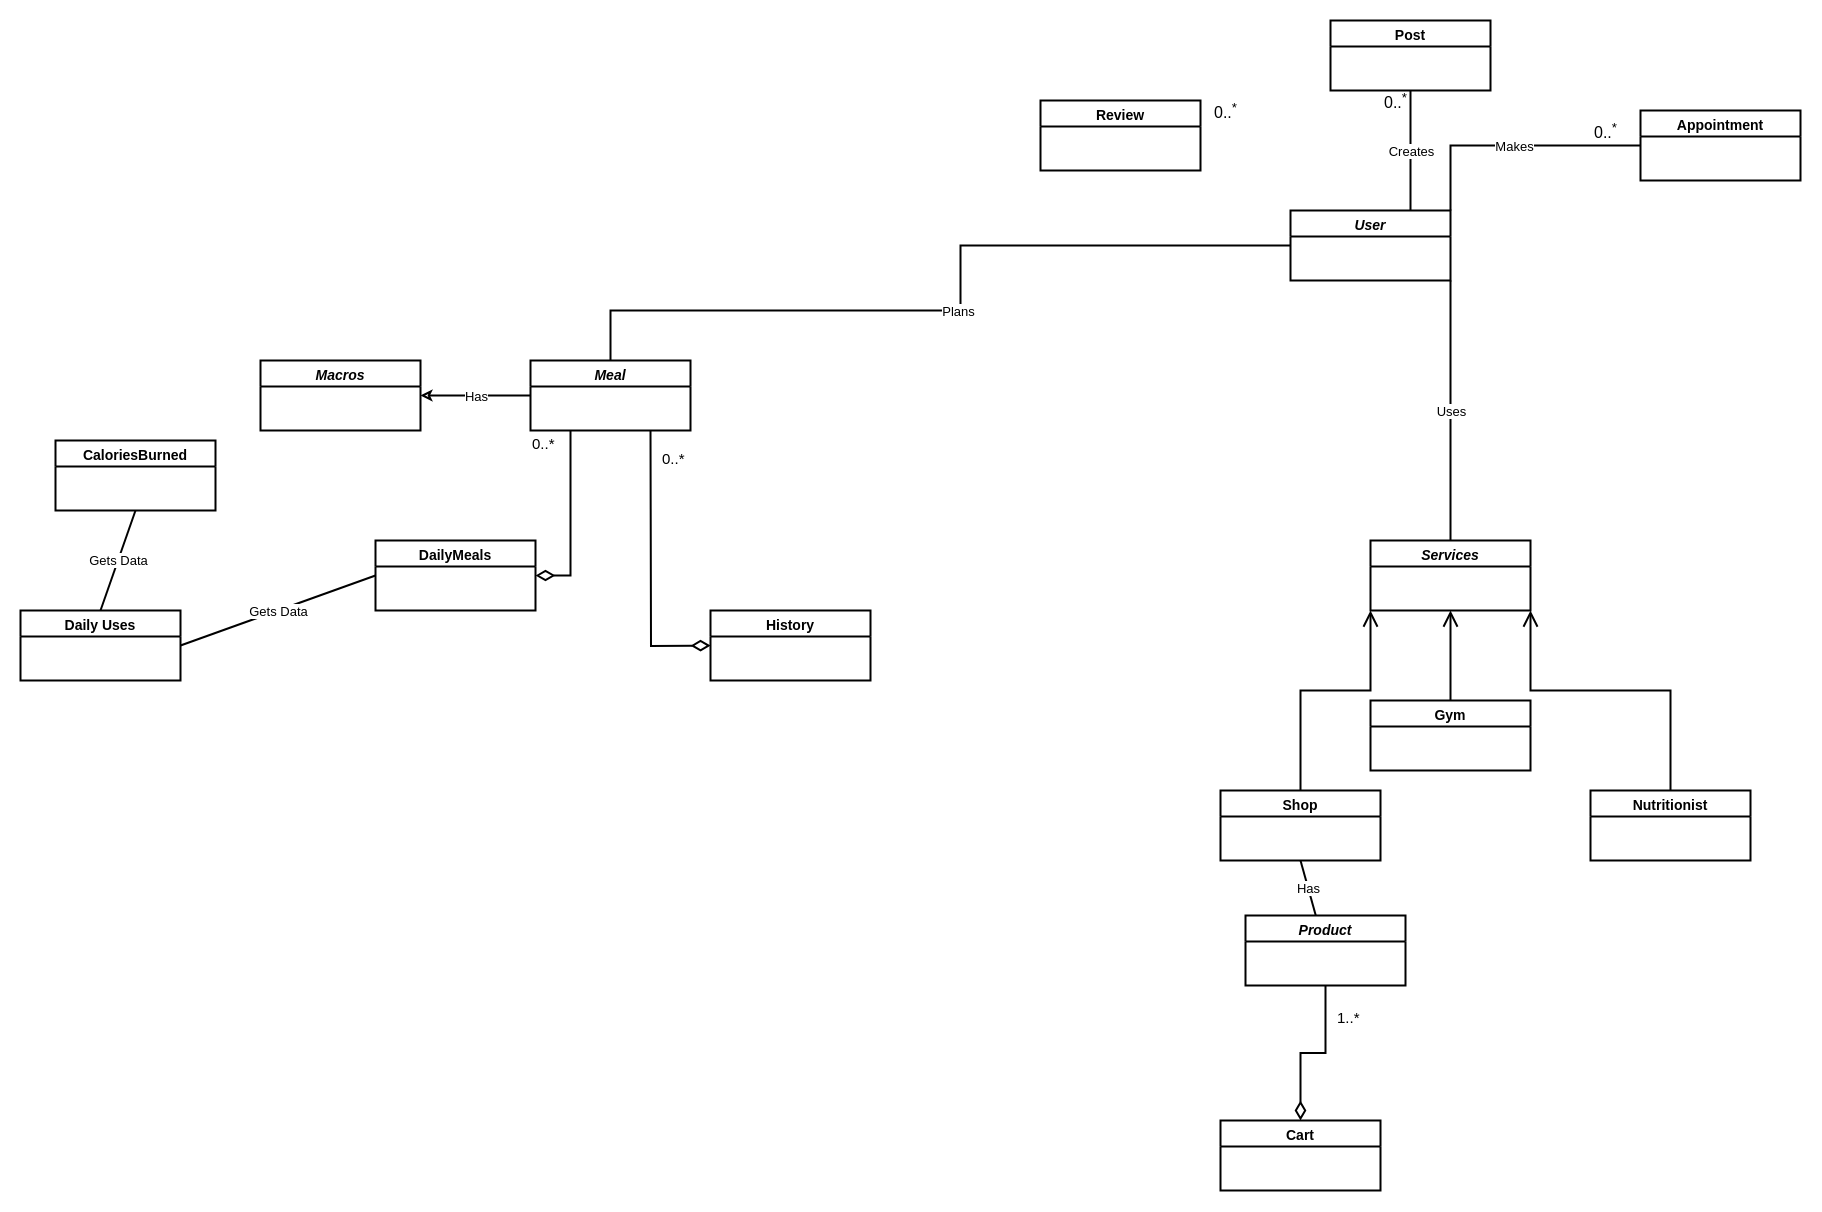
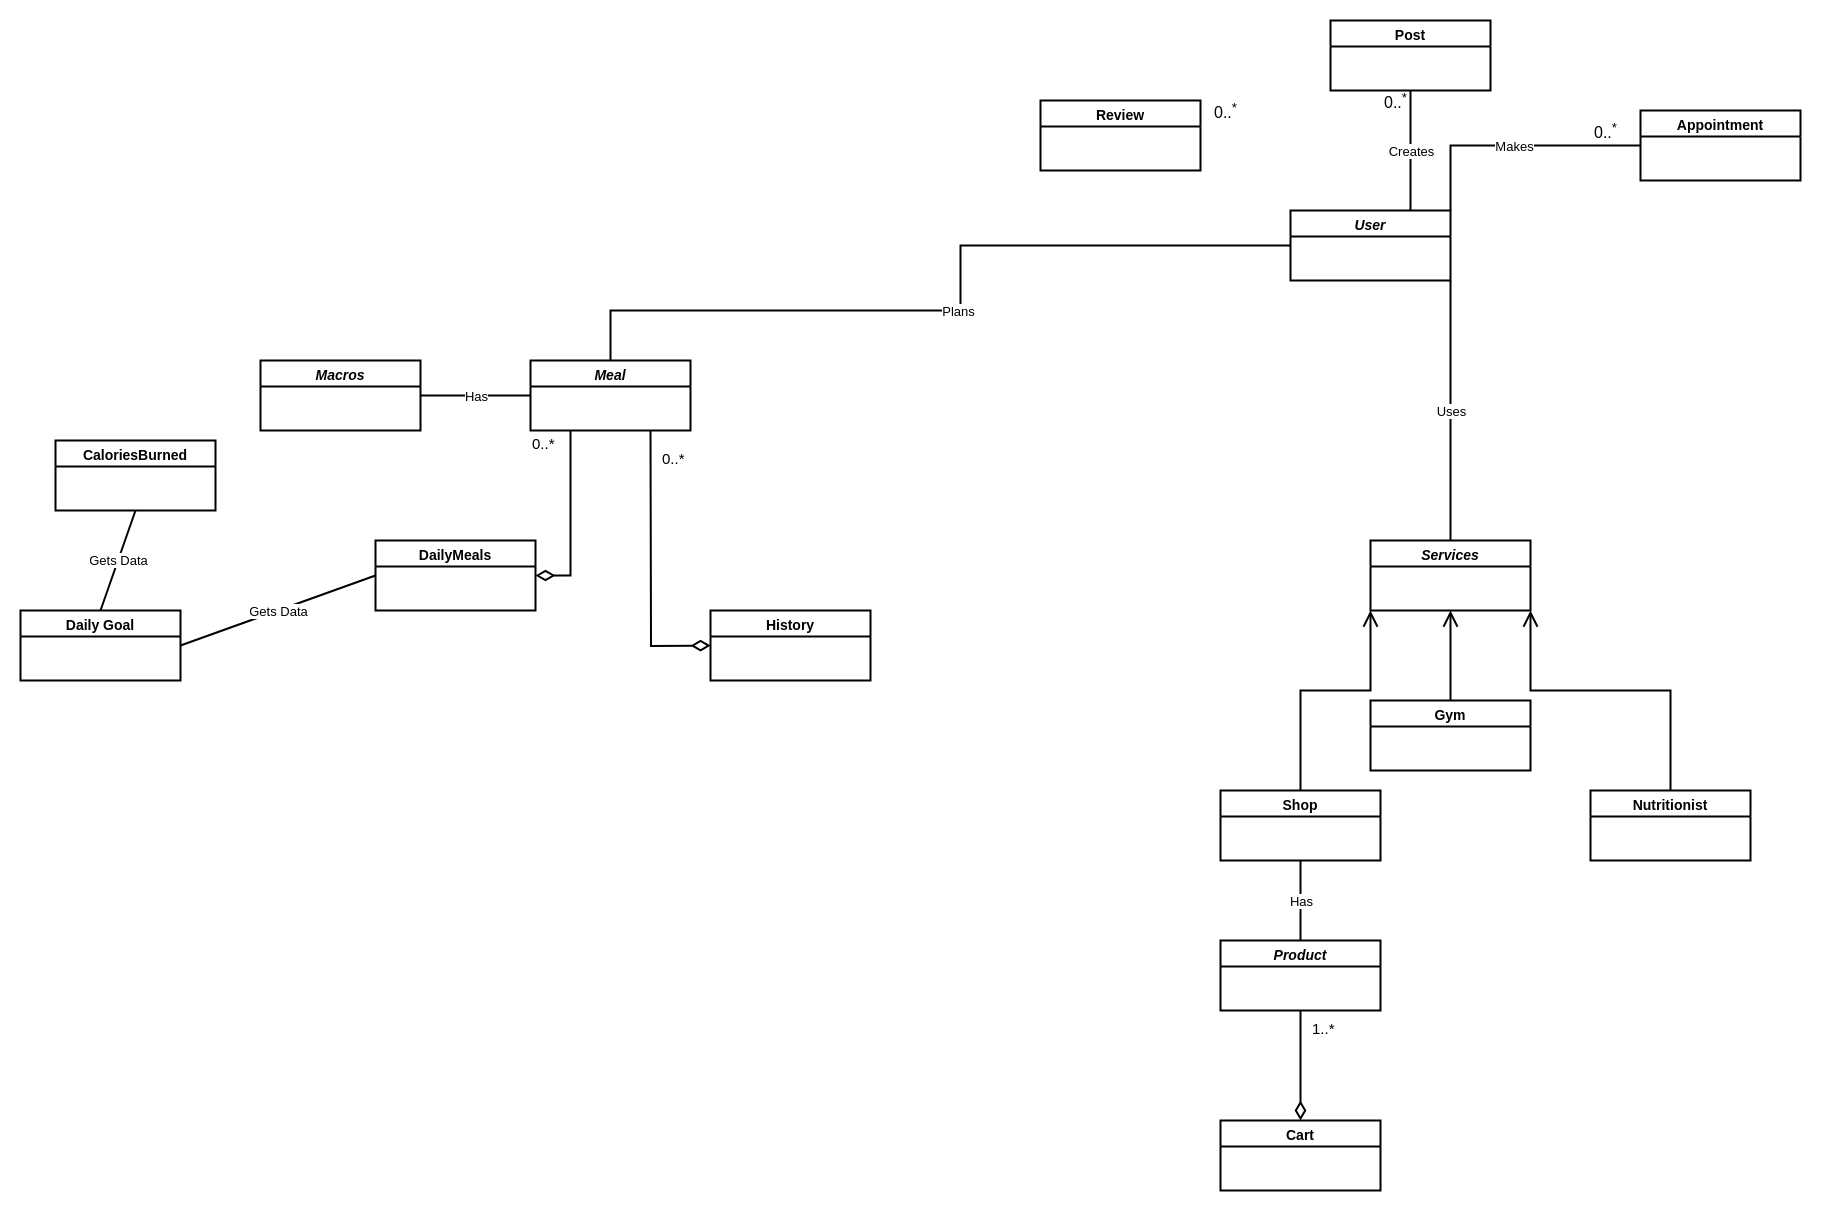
(431, 396) -> (428, 396)
(100, 625) -> (100, 625)
(1326, 951) -> (1301, 976)
